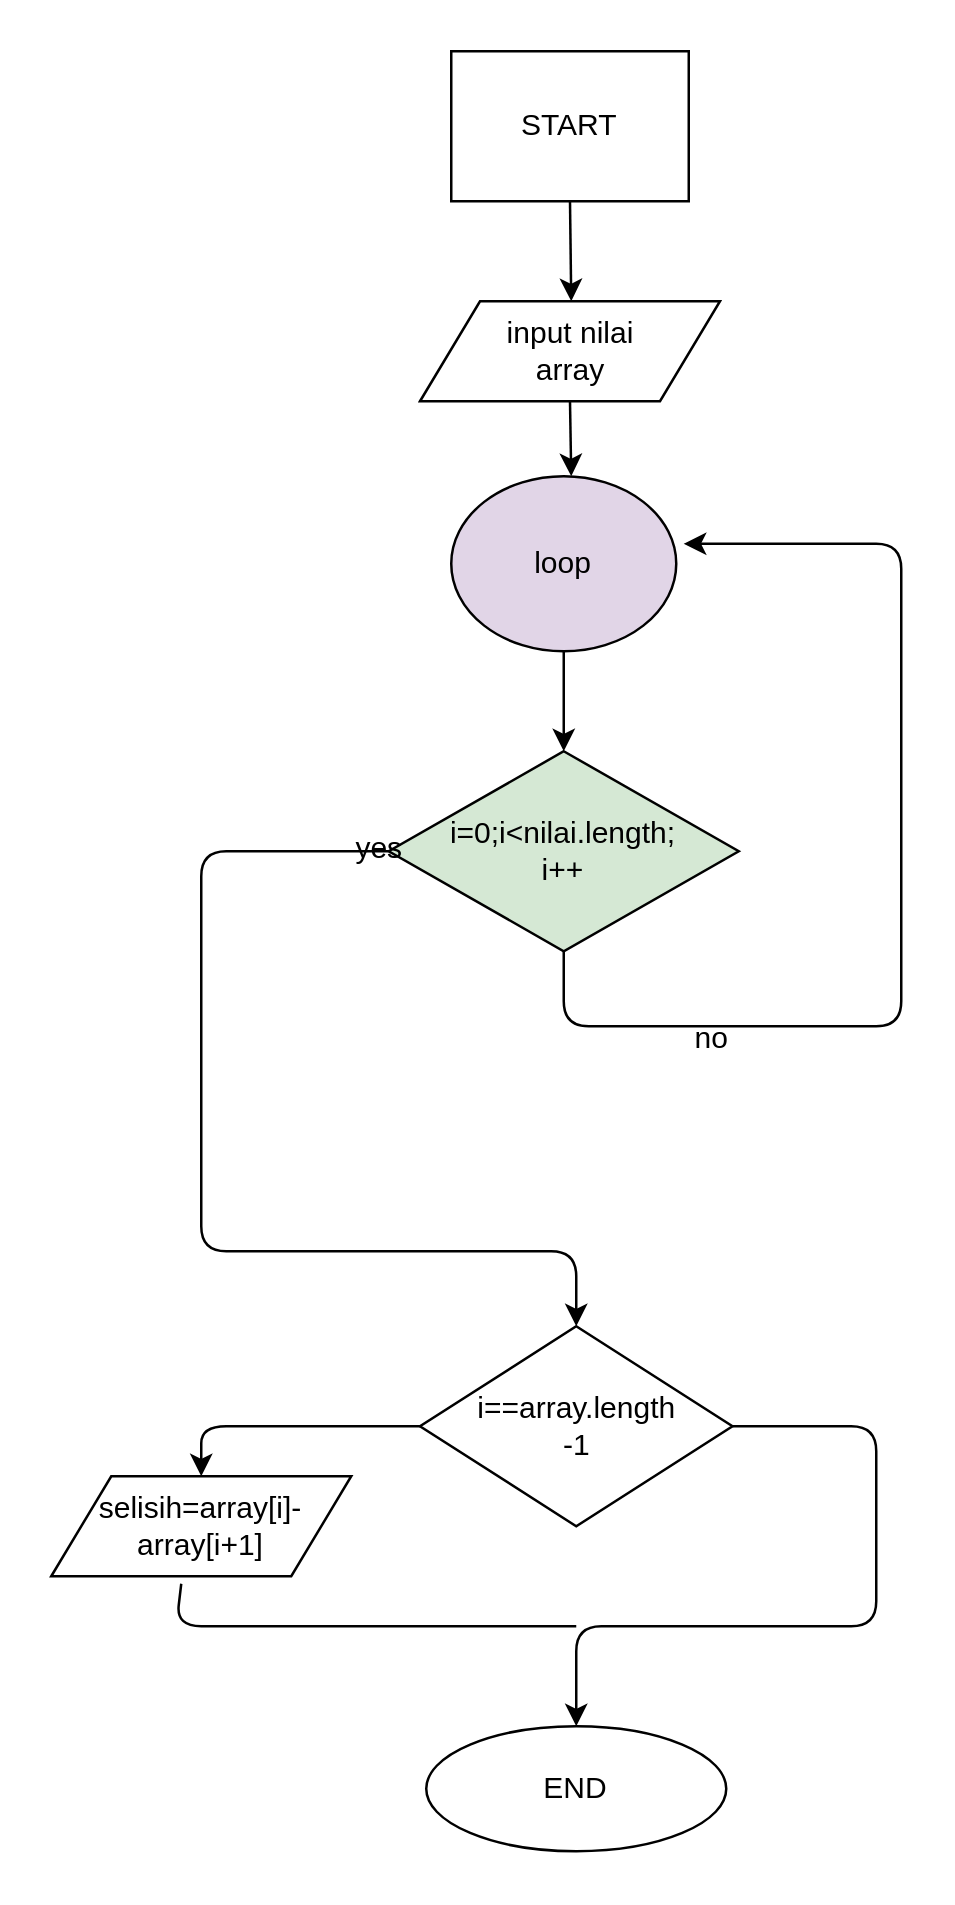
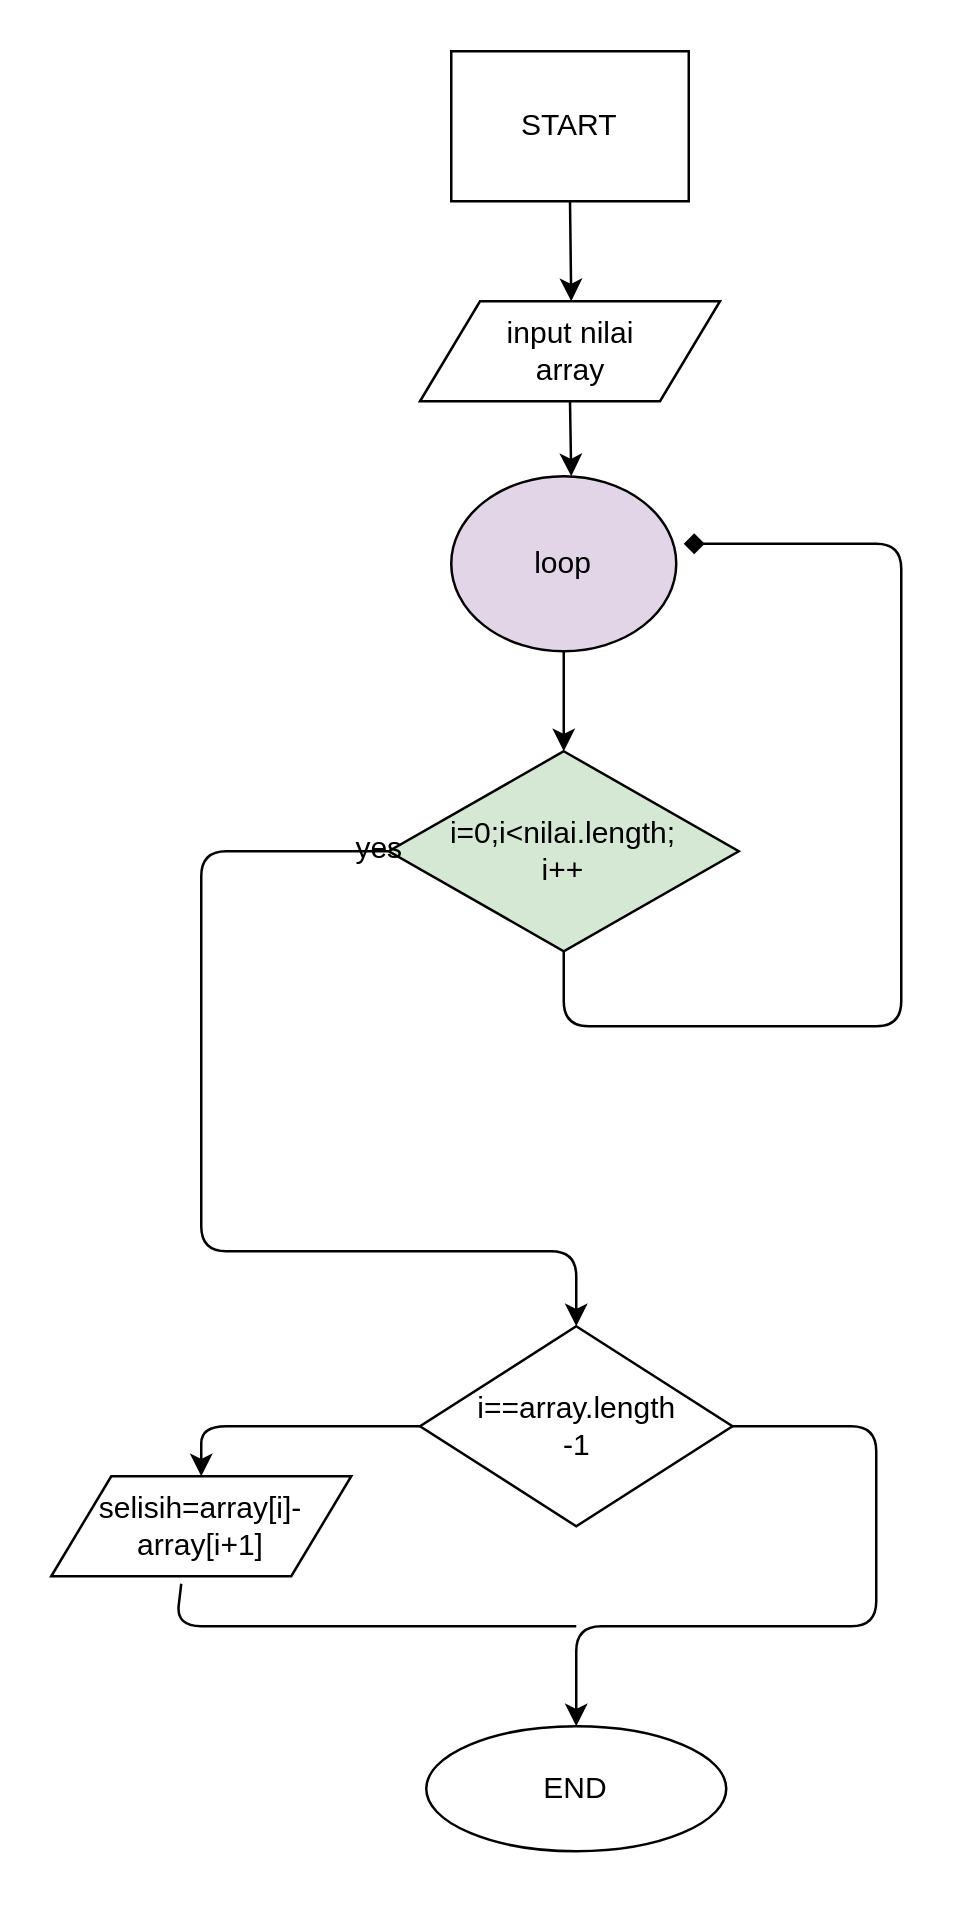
(702, 544) -> (704, 544)
(711, 1039) -> none
